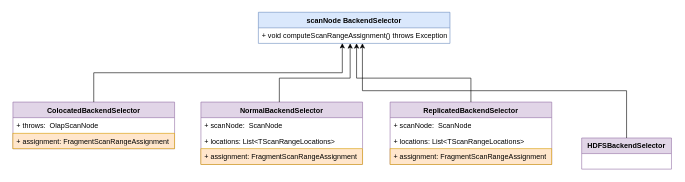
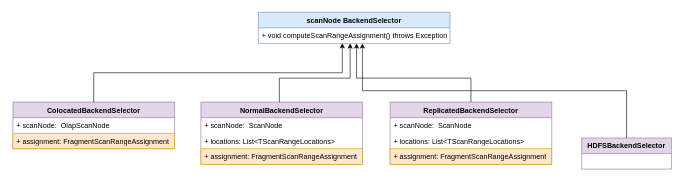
(59, 126) -> (63, 126)
